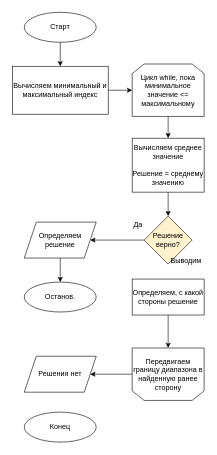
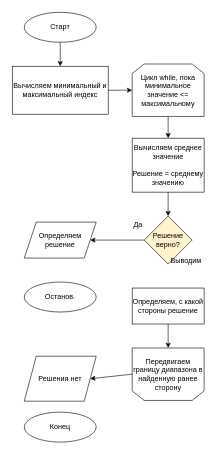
(60, 276) -> none
(168, 297) -> (168, 306)
(60, 375) -> (60, 379)
